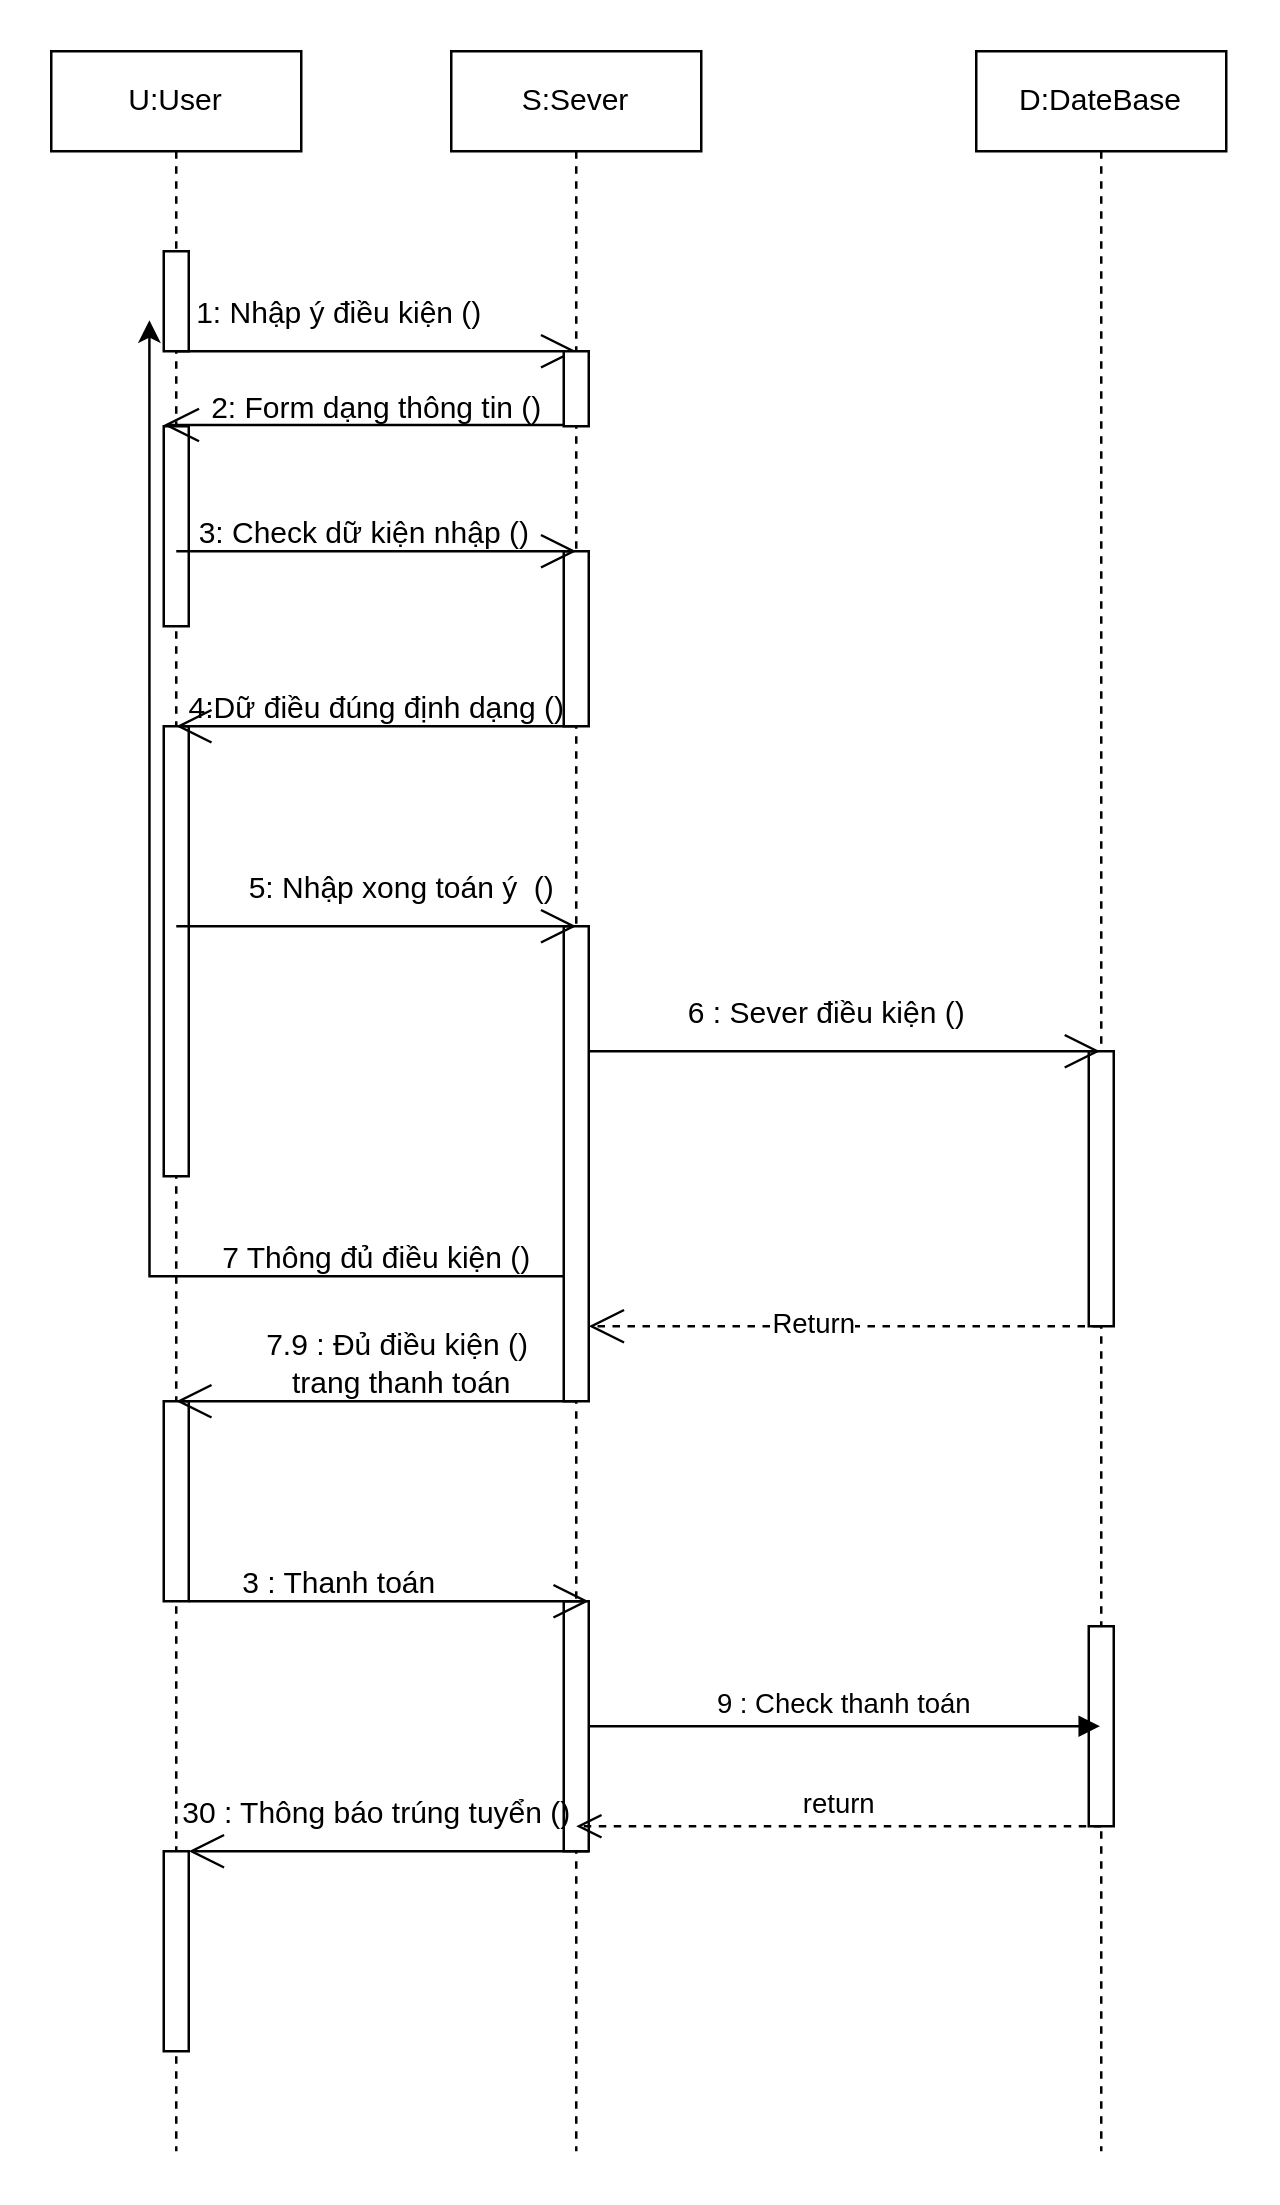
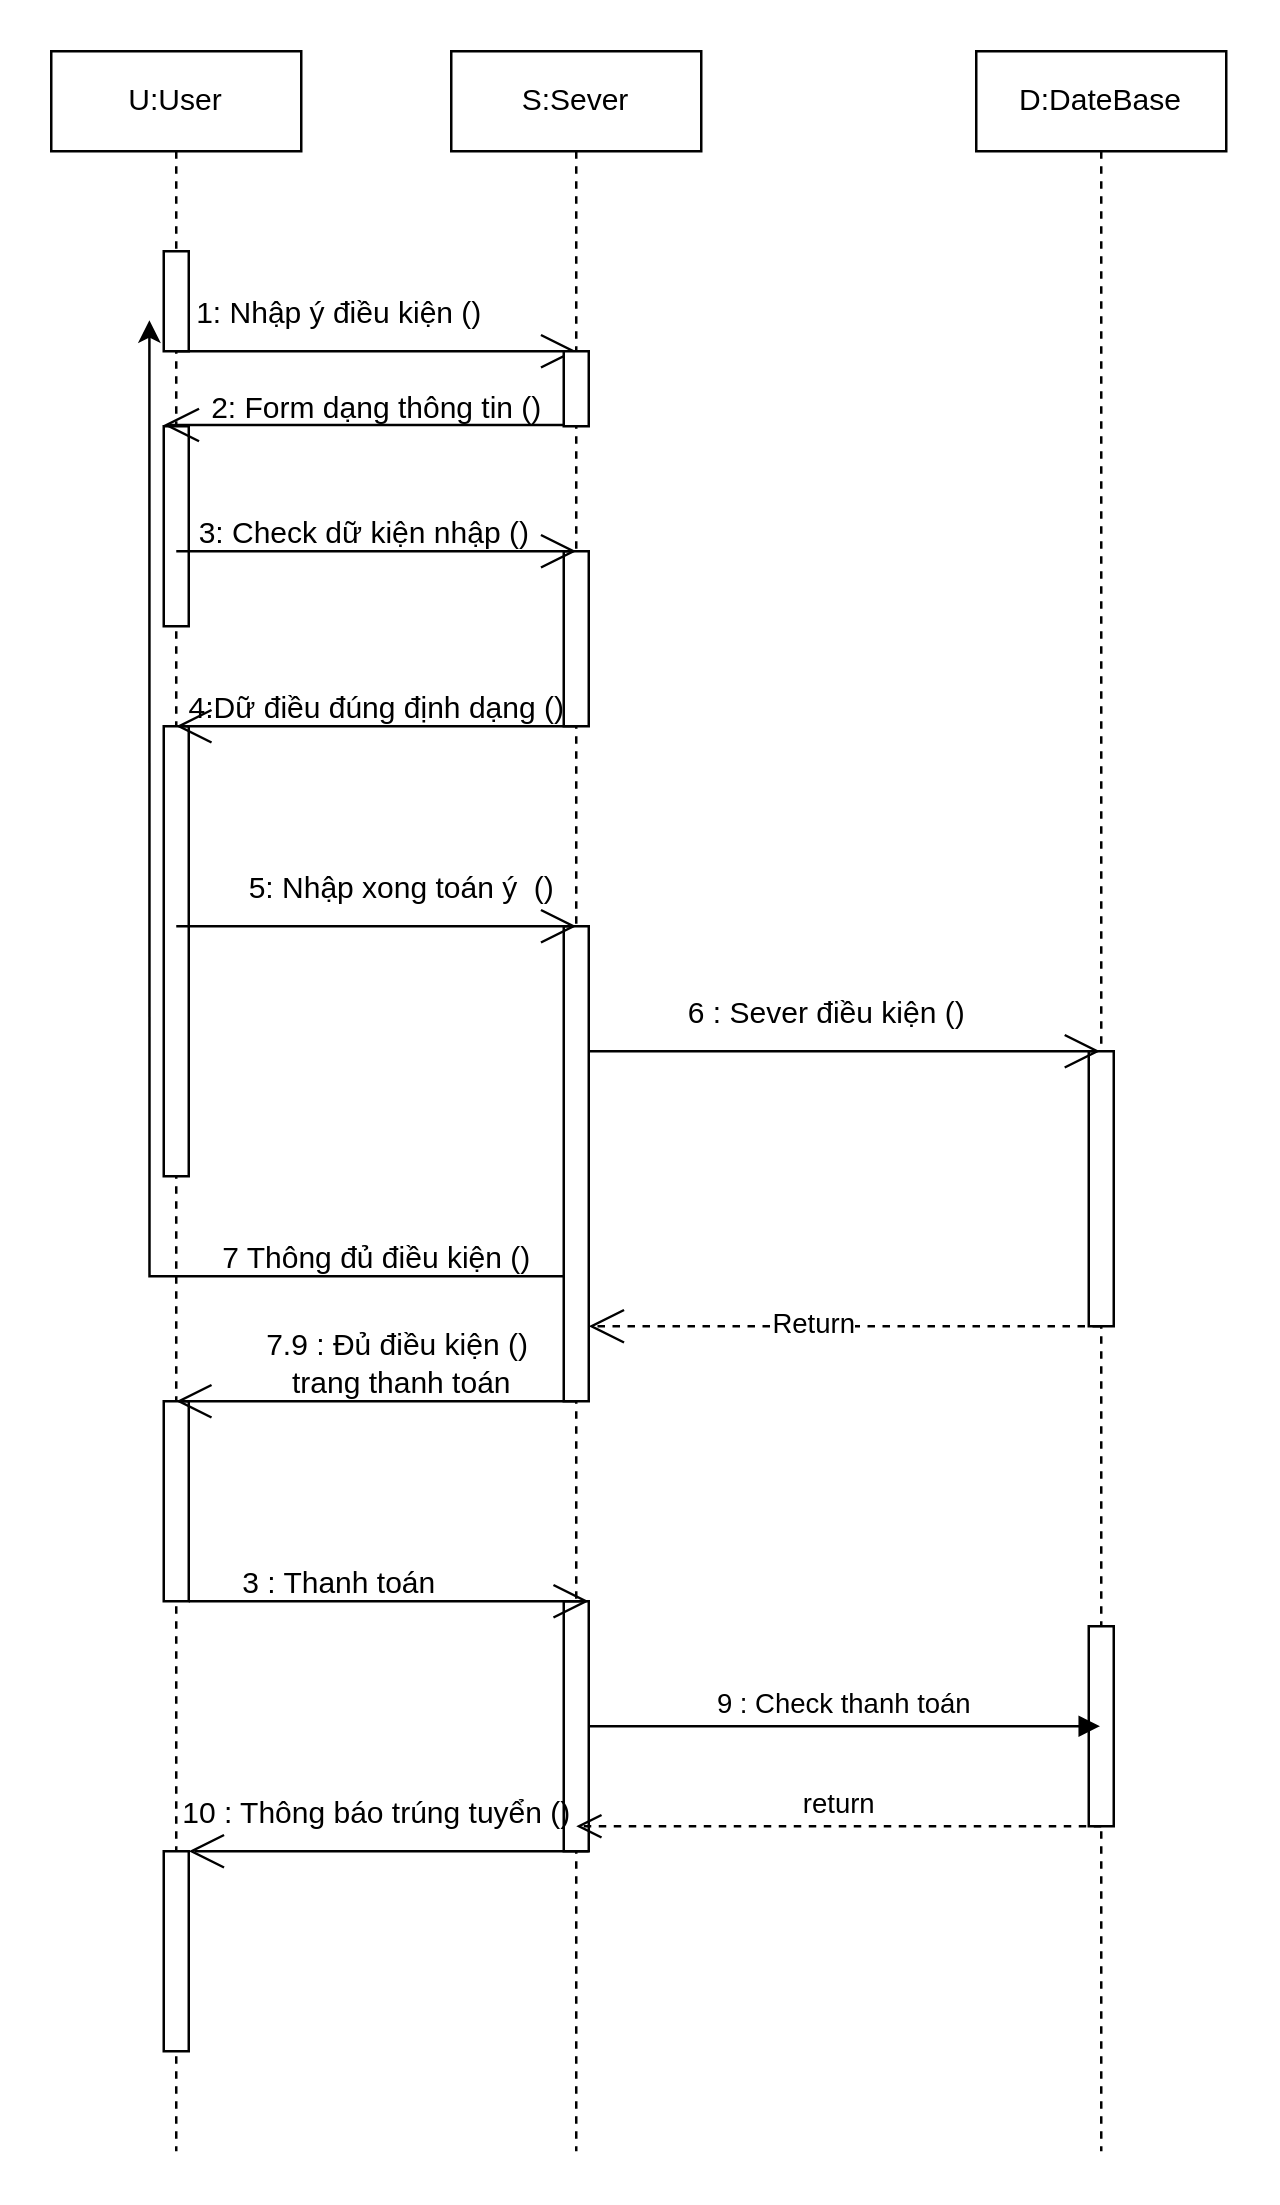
(378, 1814) -> (378, 1814)
